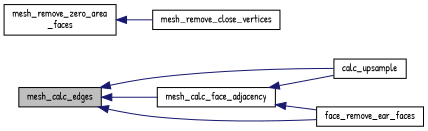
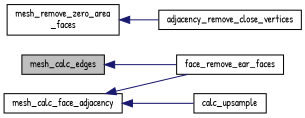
(216, 20) -> (230, 20)
(222, 72) -> none
(134, 97) -> none
